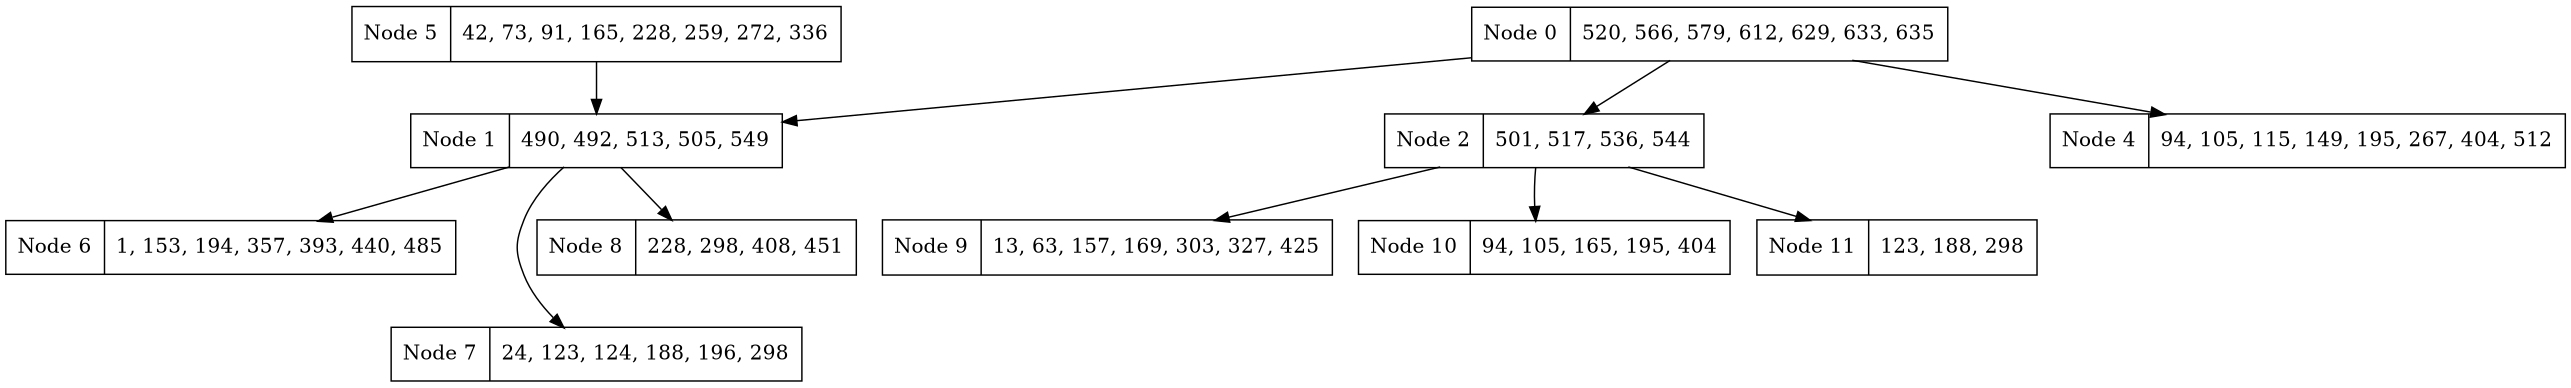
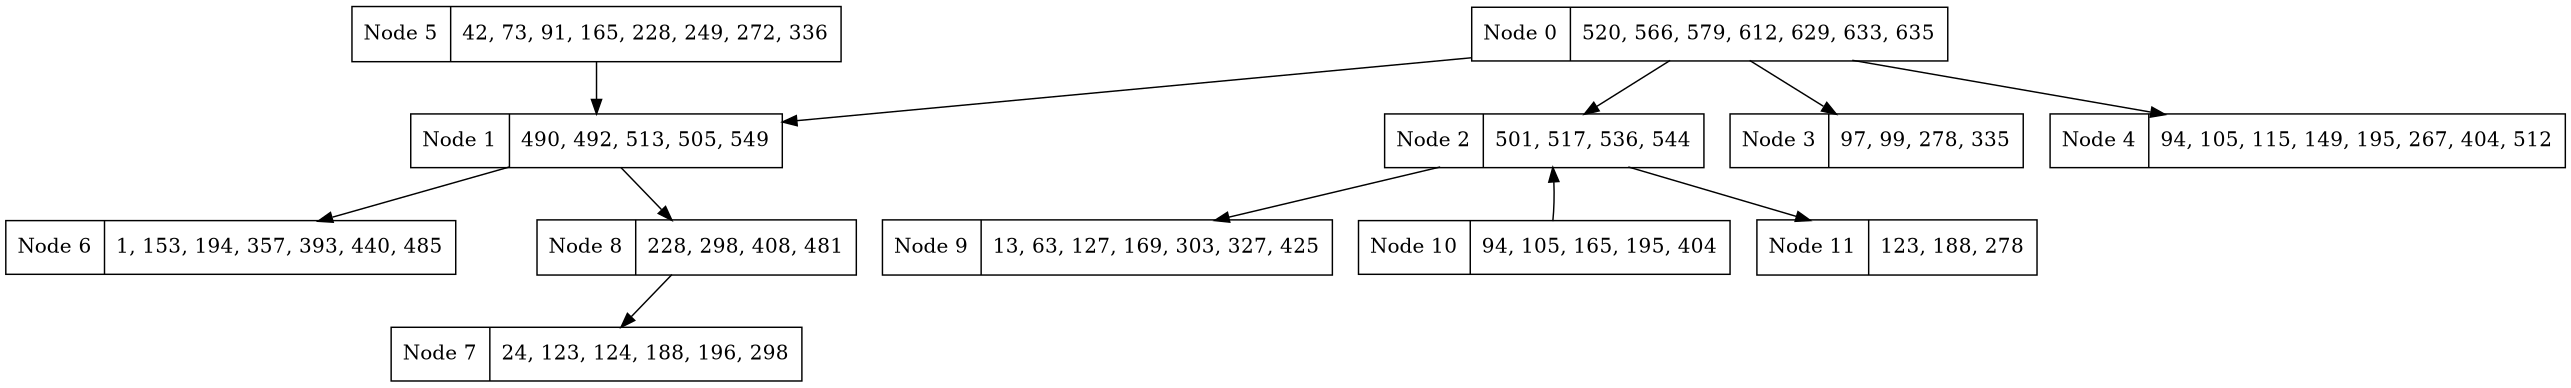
(646, 33) -> (646, 33)
none -> (1877, 141)
(1535, 187) -> (1554, 202)
(518, 240) -> (652, 296)
(746, 247) -> (746, 247)
(1157, 247) -> (1157, 247)
(1953, 247) -> (1953, 247)
